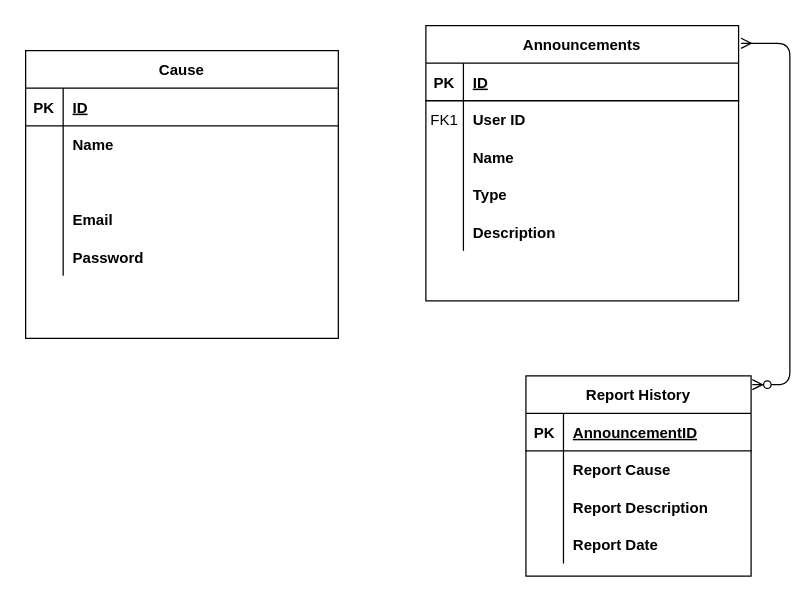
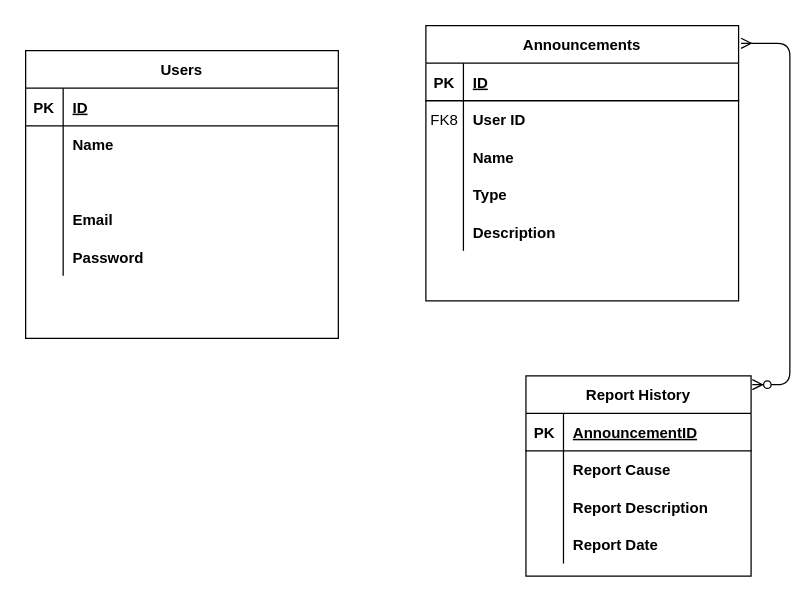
(181, 70) -> (181, 70)
(444, 120) -> (444, 120)
